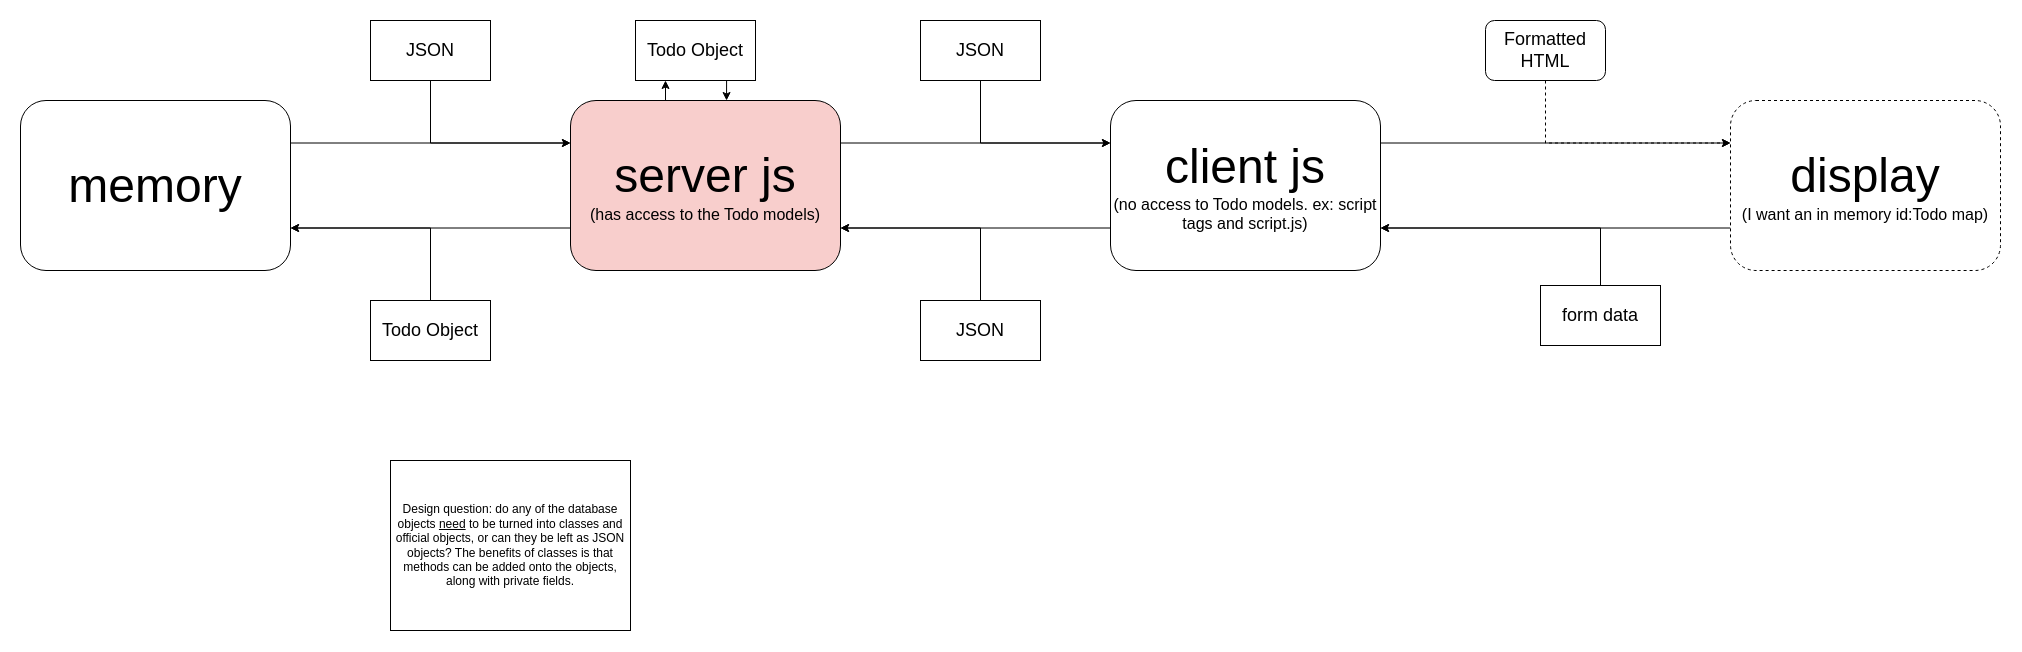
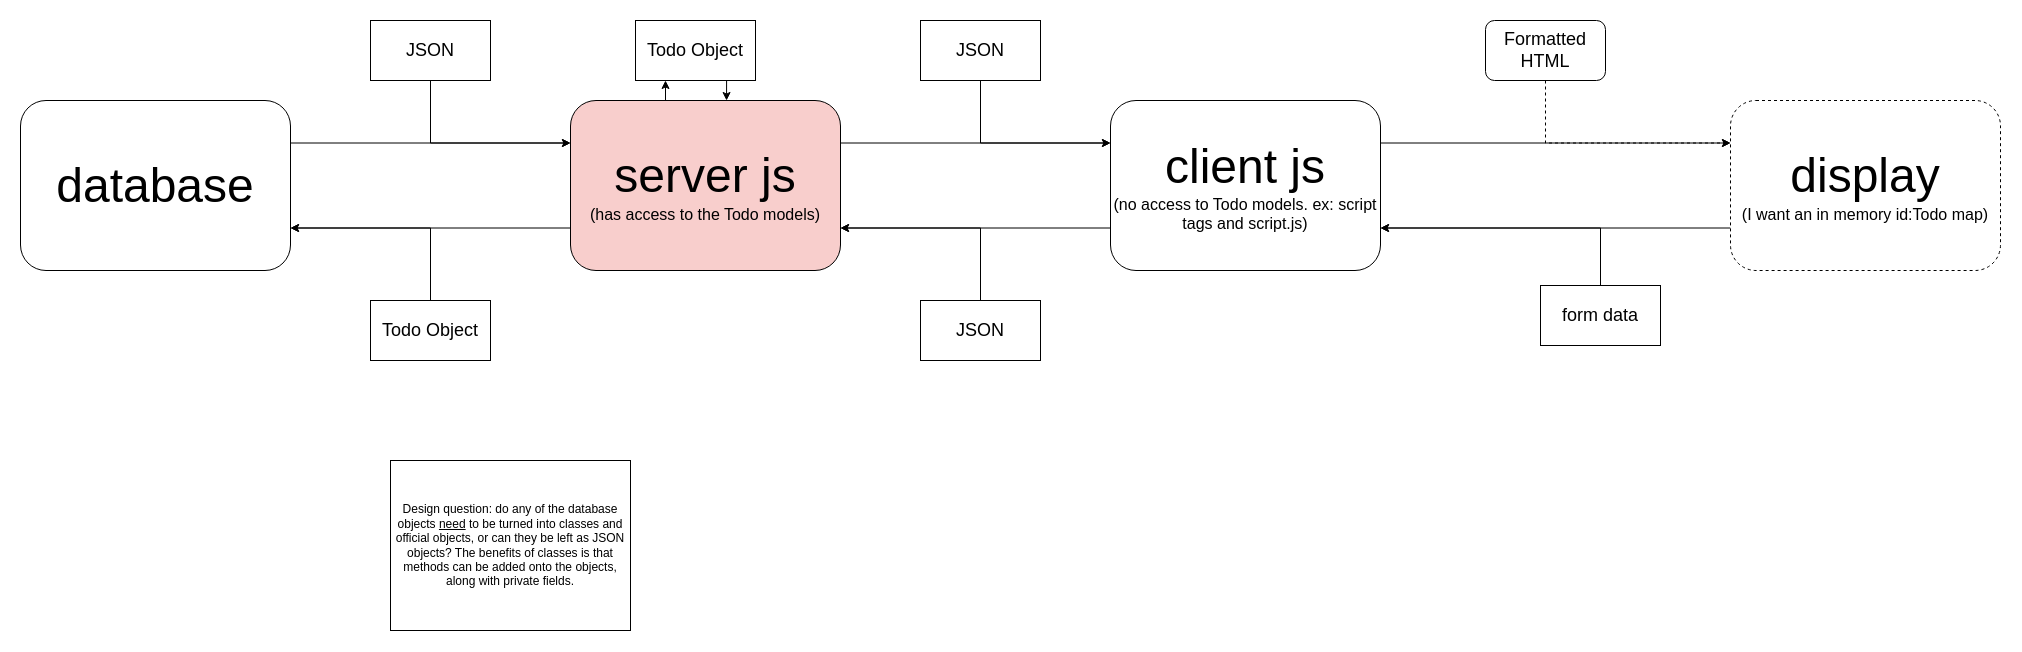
(156, 186) -> (156, 186)
